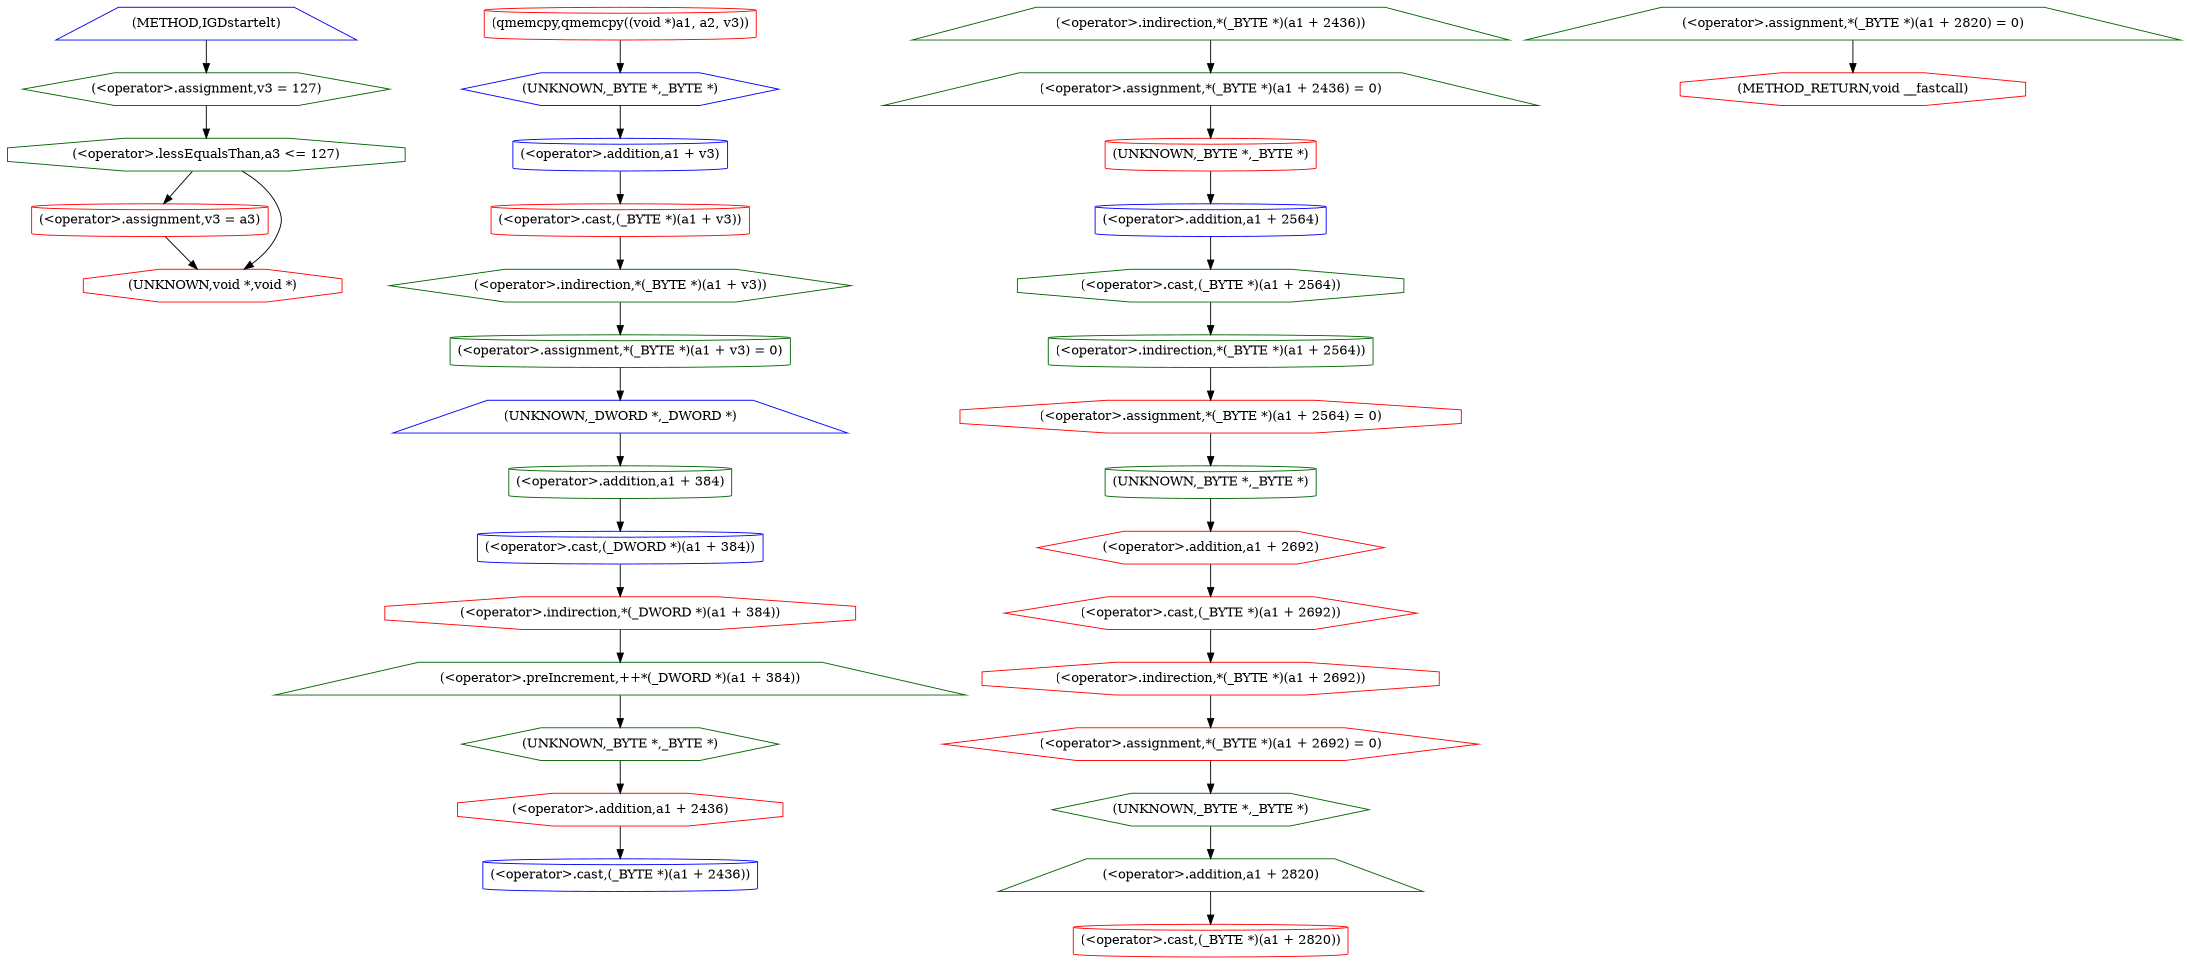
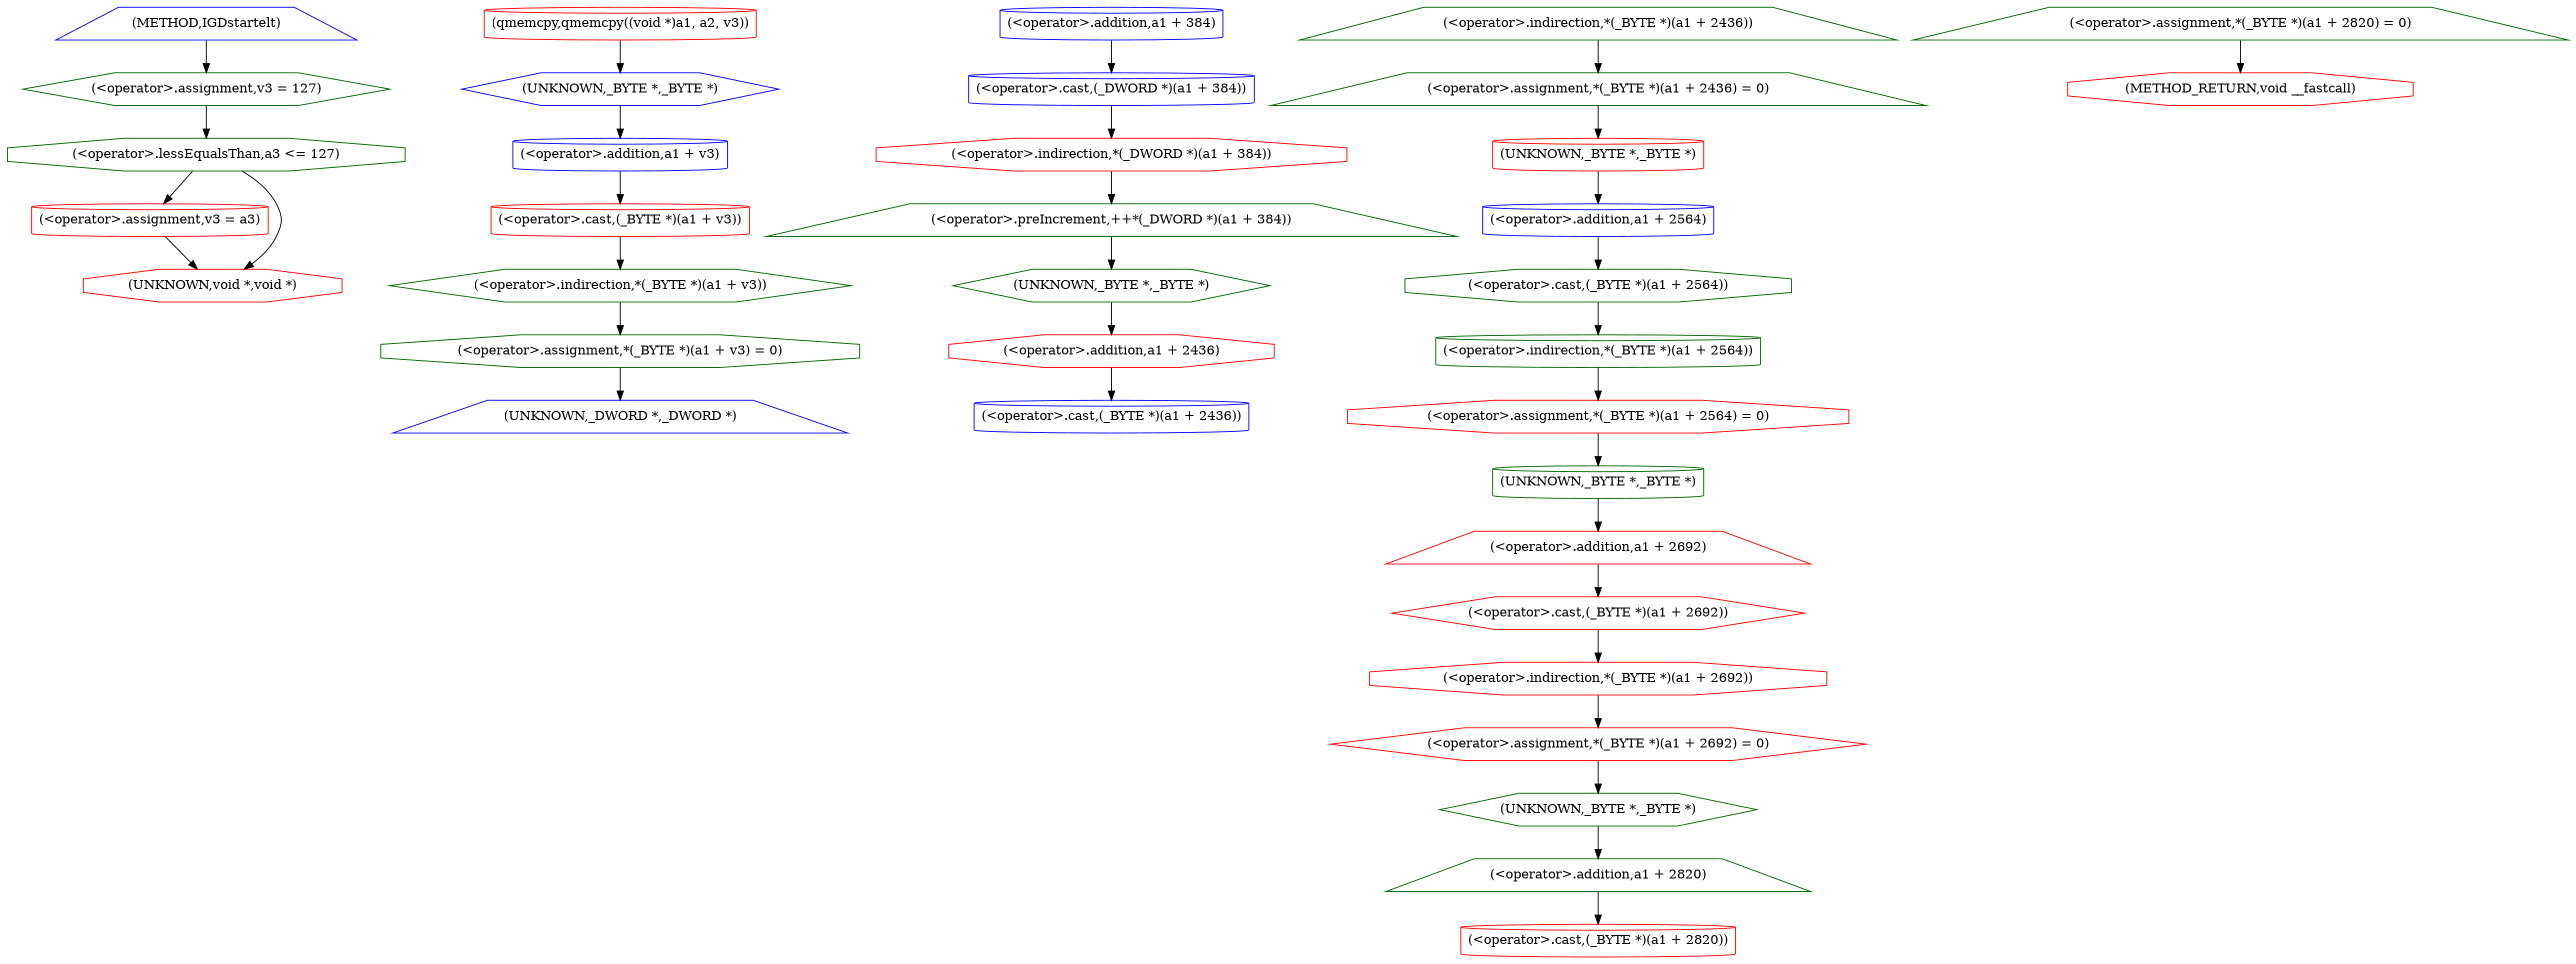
(620, 351) -> (620, 351)
(620, 445) -> none
(620, 482) -> (1111, 24)
(1211, 548) -> (1598, 548)
